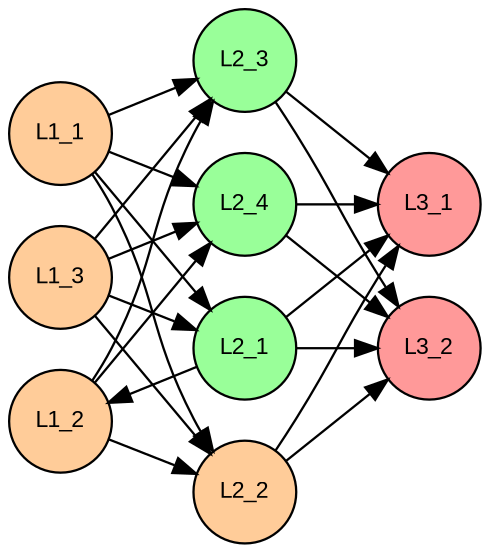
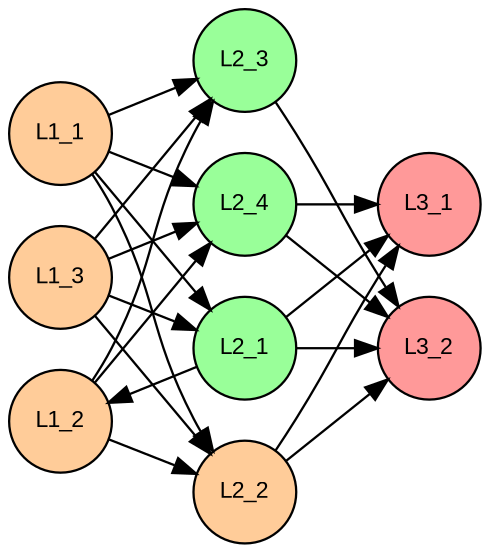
(328, 125) -> none
